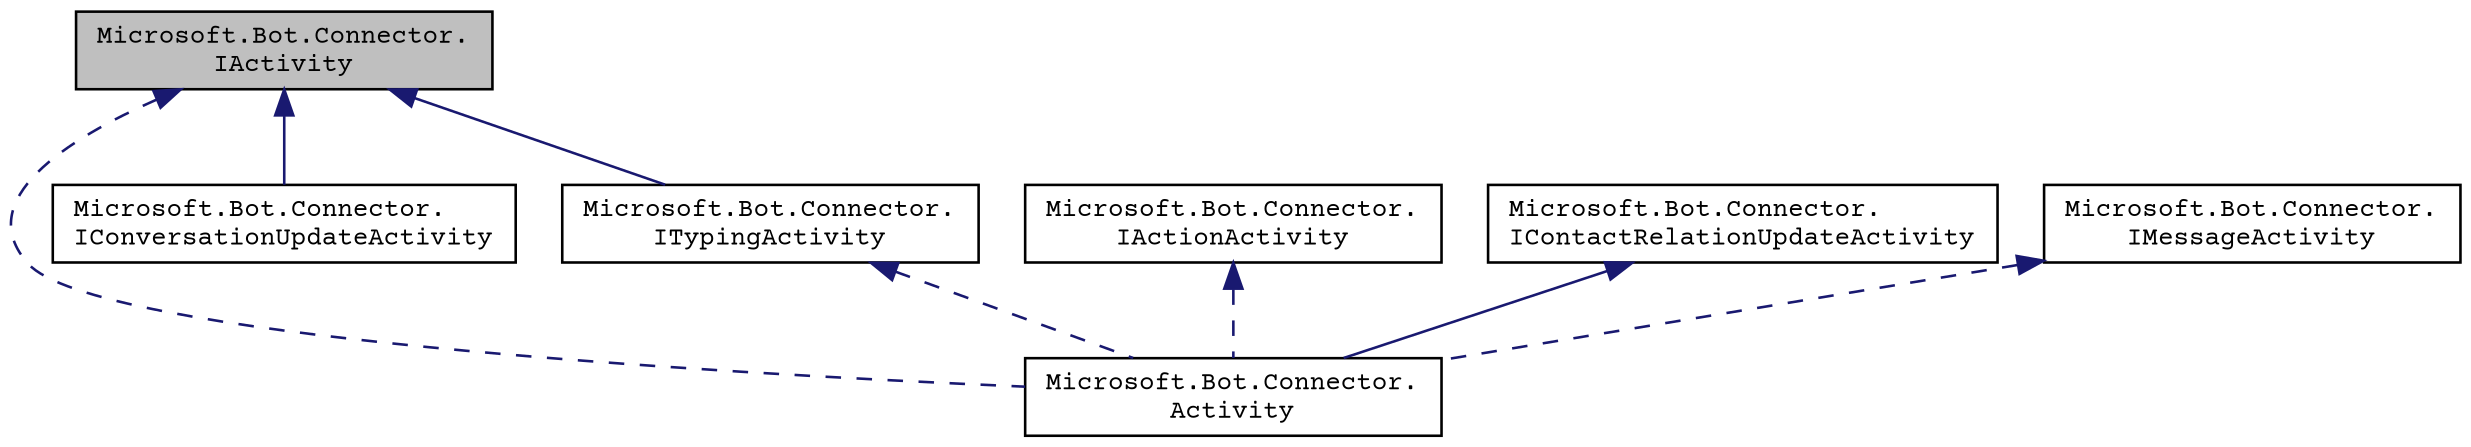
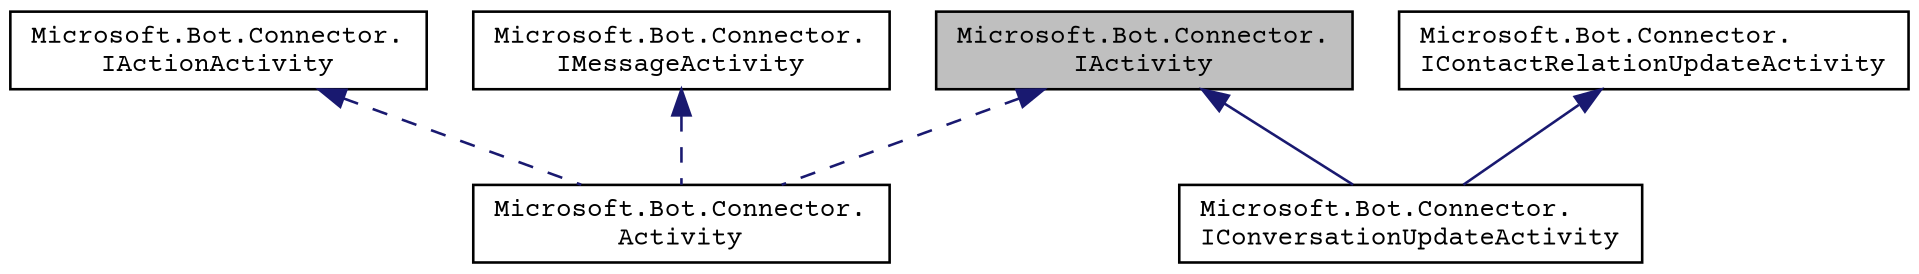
(770, 224) -> none
(1476, 314) -> (1521, 145)
